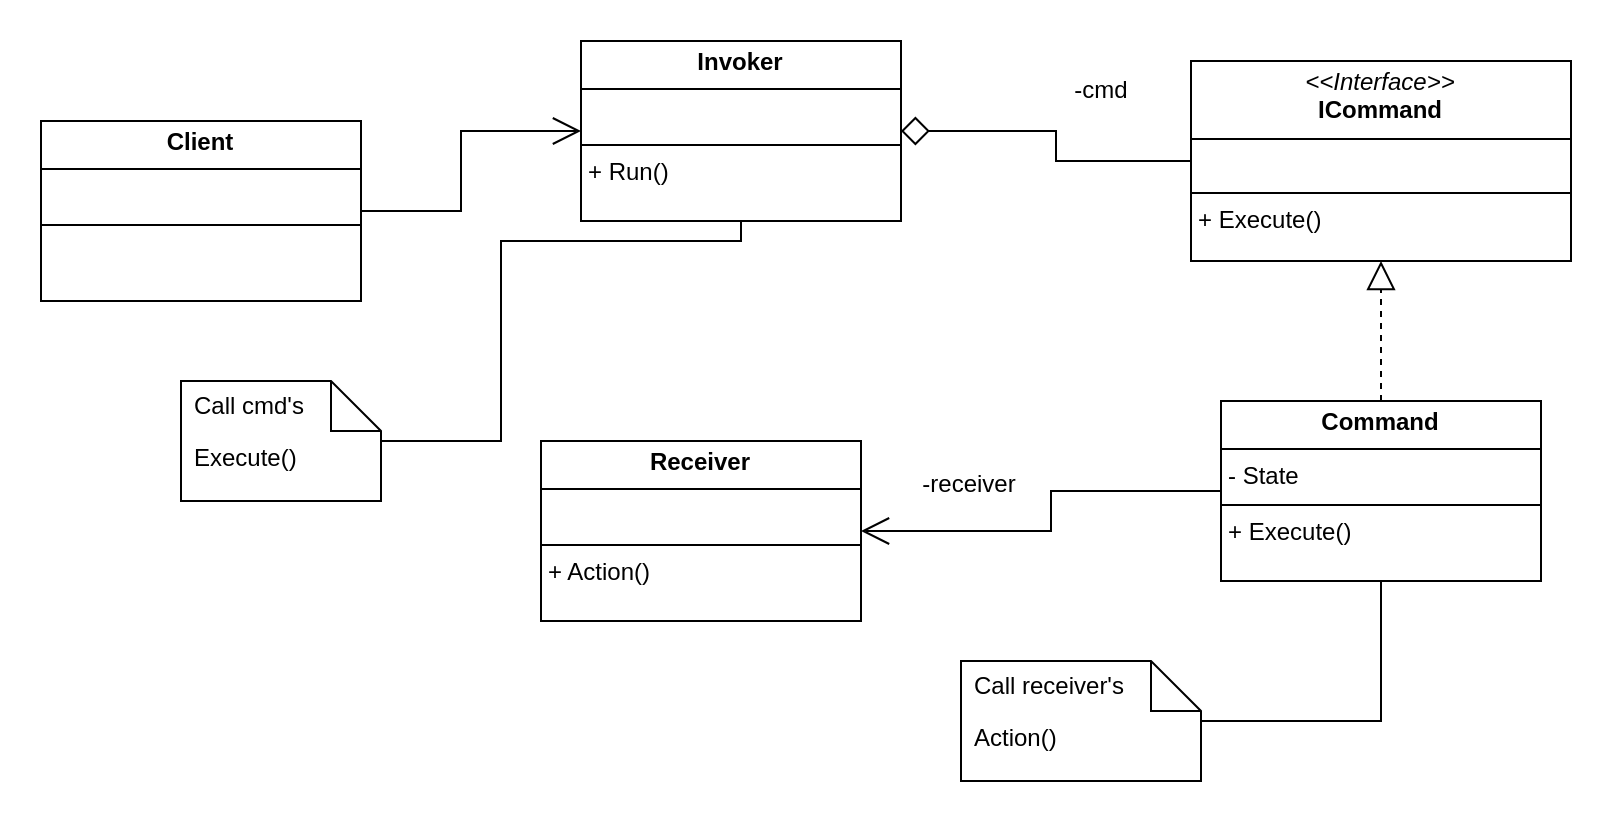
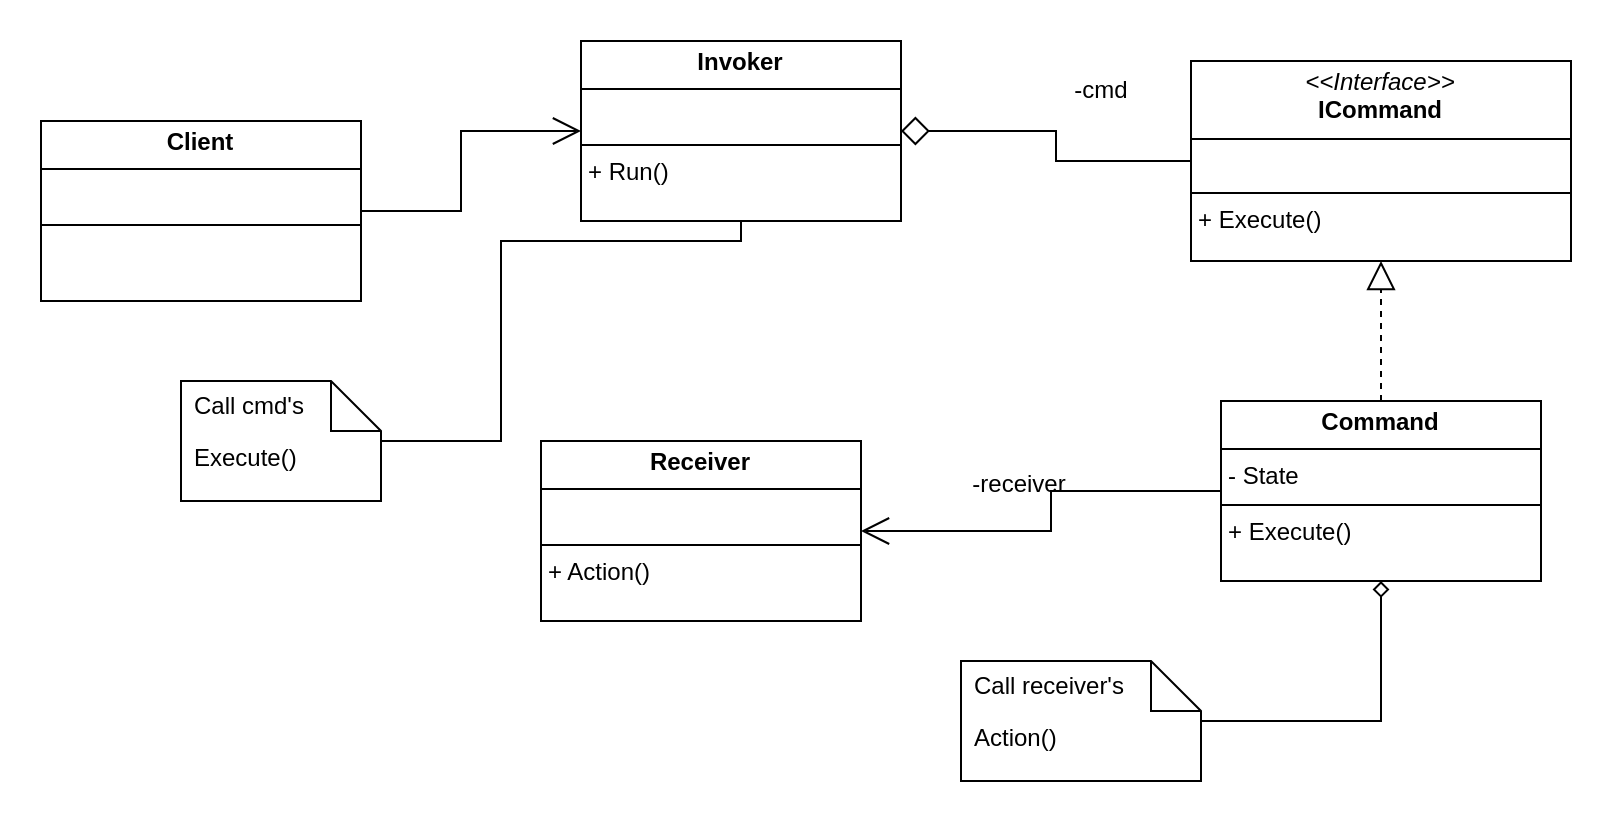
(969, 485) -> (1019, 485)
(1381, 589) -> (1381, 597)
